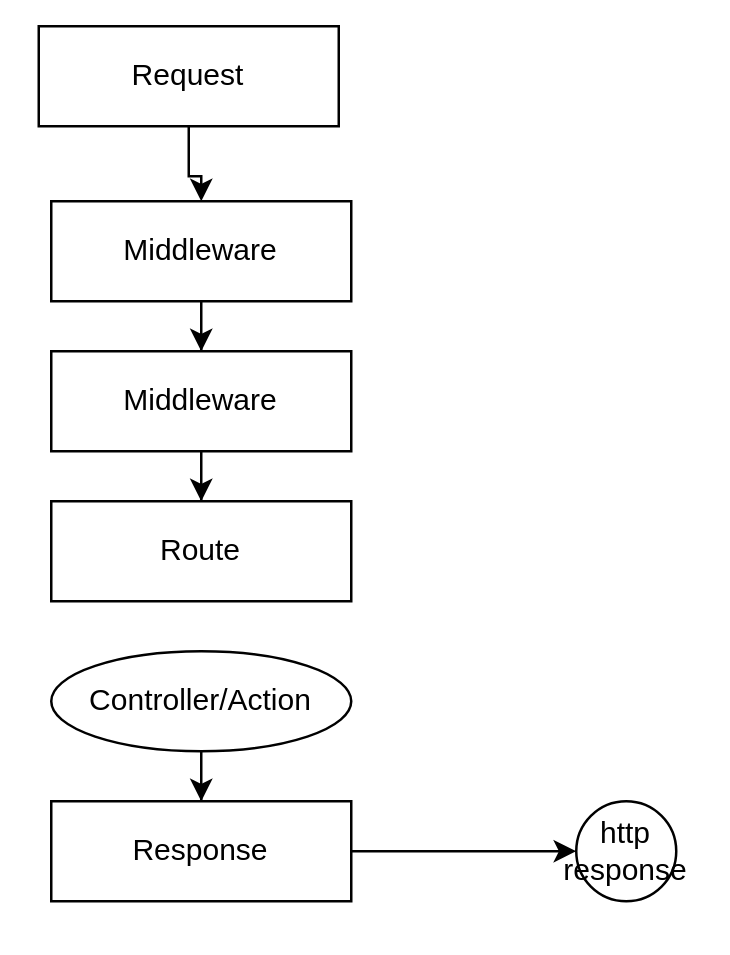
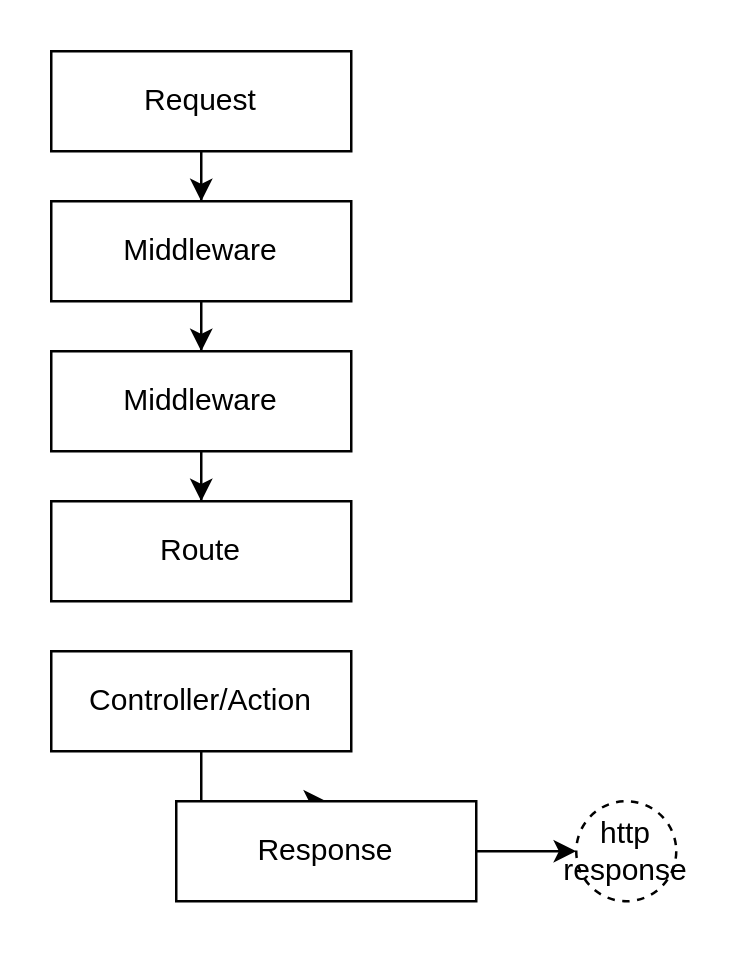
(189, 76) -> (201, 101)
(201, 701) -> (201, 701)
(201, 851) -> (326, 851)
(626, 851) -> (626, 851)
